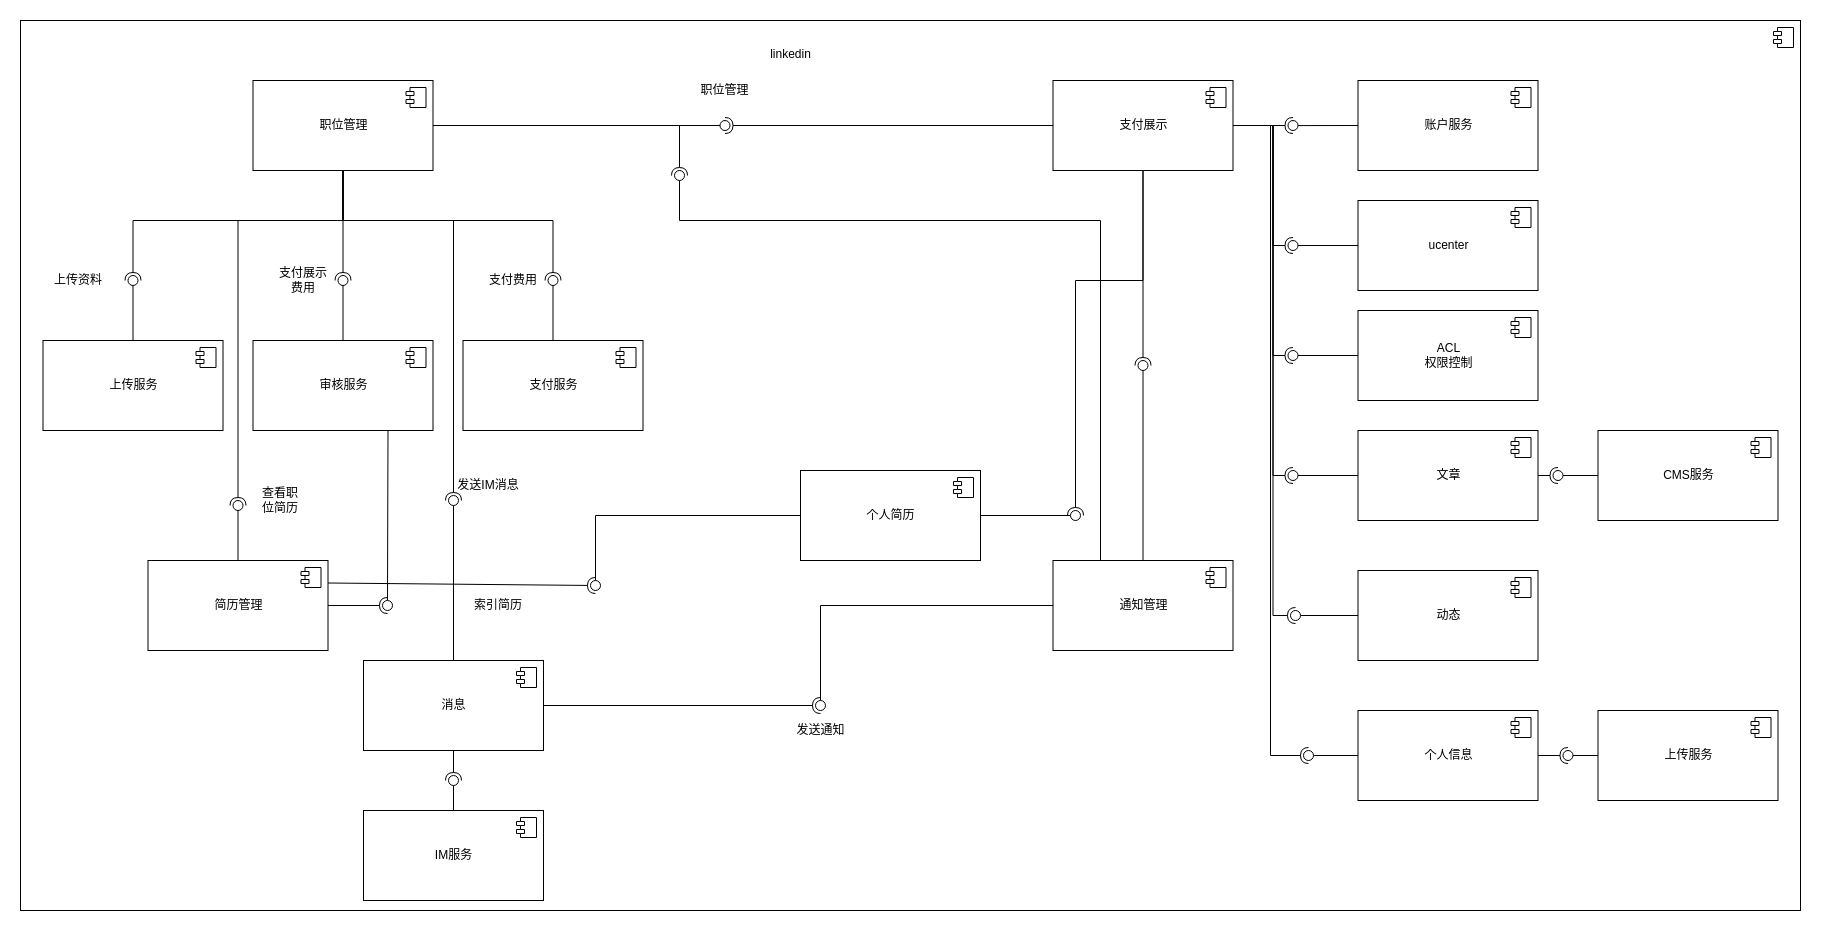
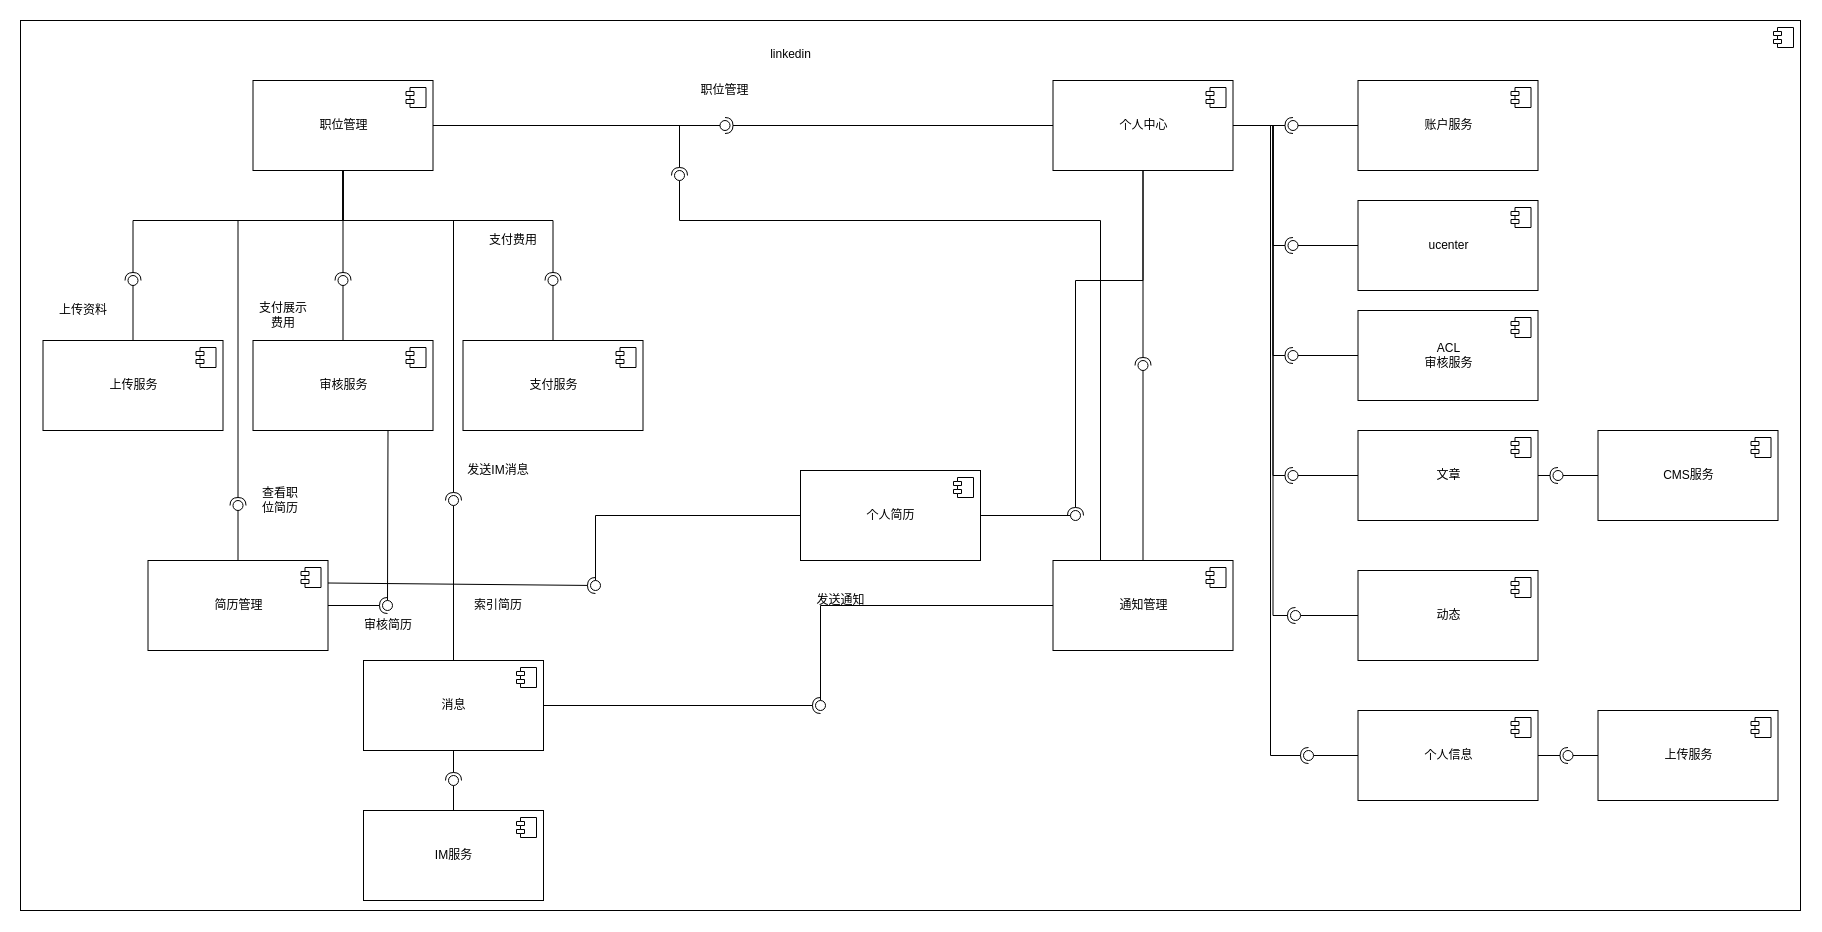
(1144, 126) -> (1144, 126)
(78, 281) -> (83, 311)
(303, 281) -> (283, 316)
(513, 281) -> (513, 241)
(1449, 356) -> (1449, 356)
(489, 486) -> (499, 471)
none -> (388, 626)
(821, 731) -> (841, 601)
